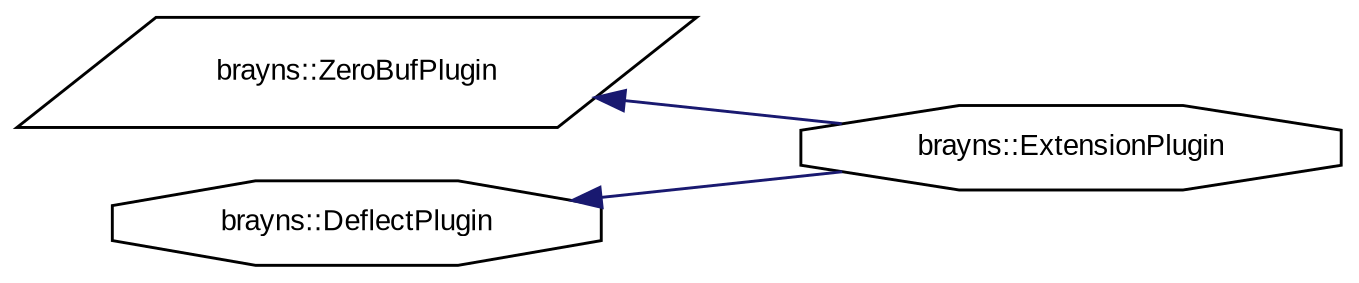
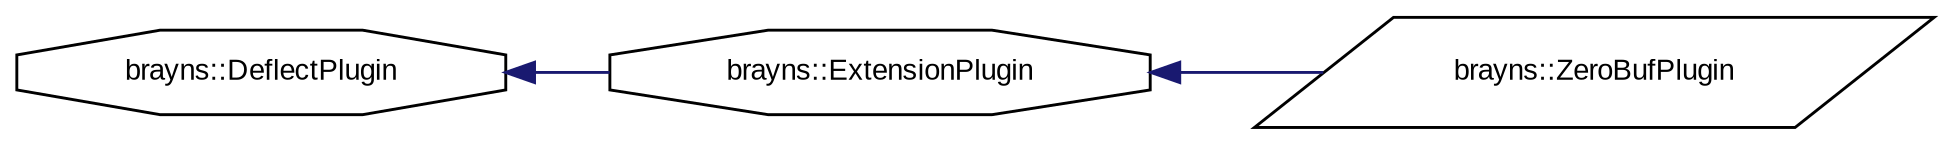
(733, 112) -> (1252, 72)
